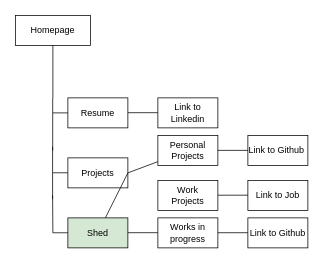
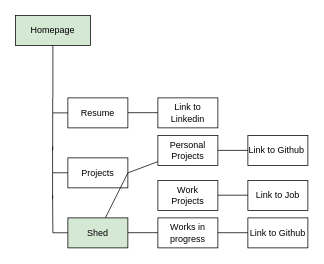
(53, 30) -> (53, 30)
